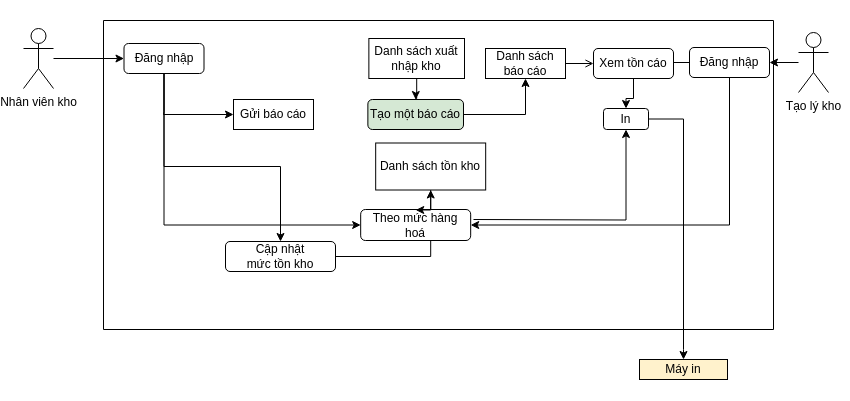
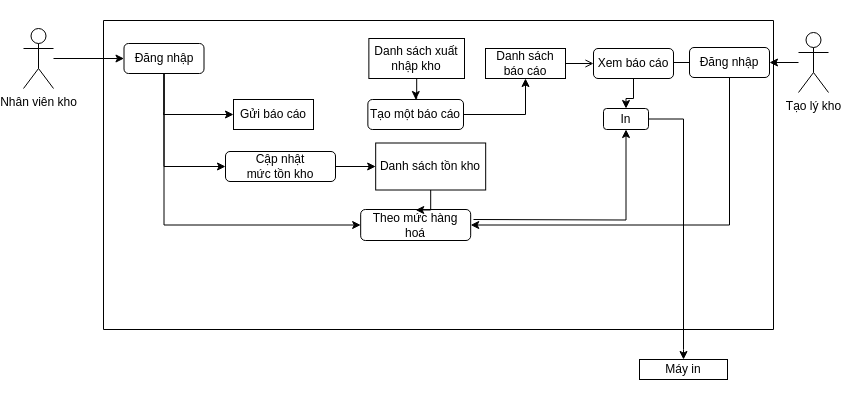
(634, 64) -> (634, 64)
(416, 115) -> (416, 115)
(281, 257) -> (281, 167)
(684, 370) -> (684, 370)
